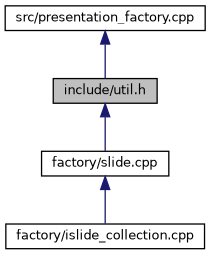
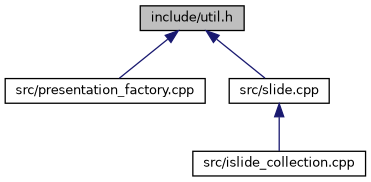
(105, 61) -> (144, 59)
(105, 164) -> (279, 91)
(105, 236) -> (279, 164)
